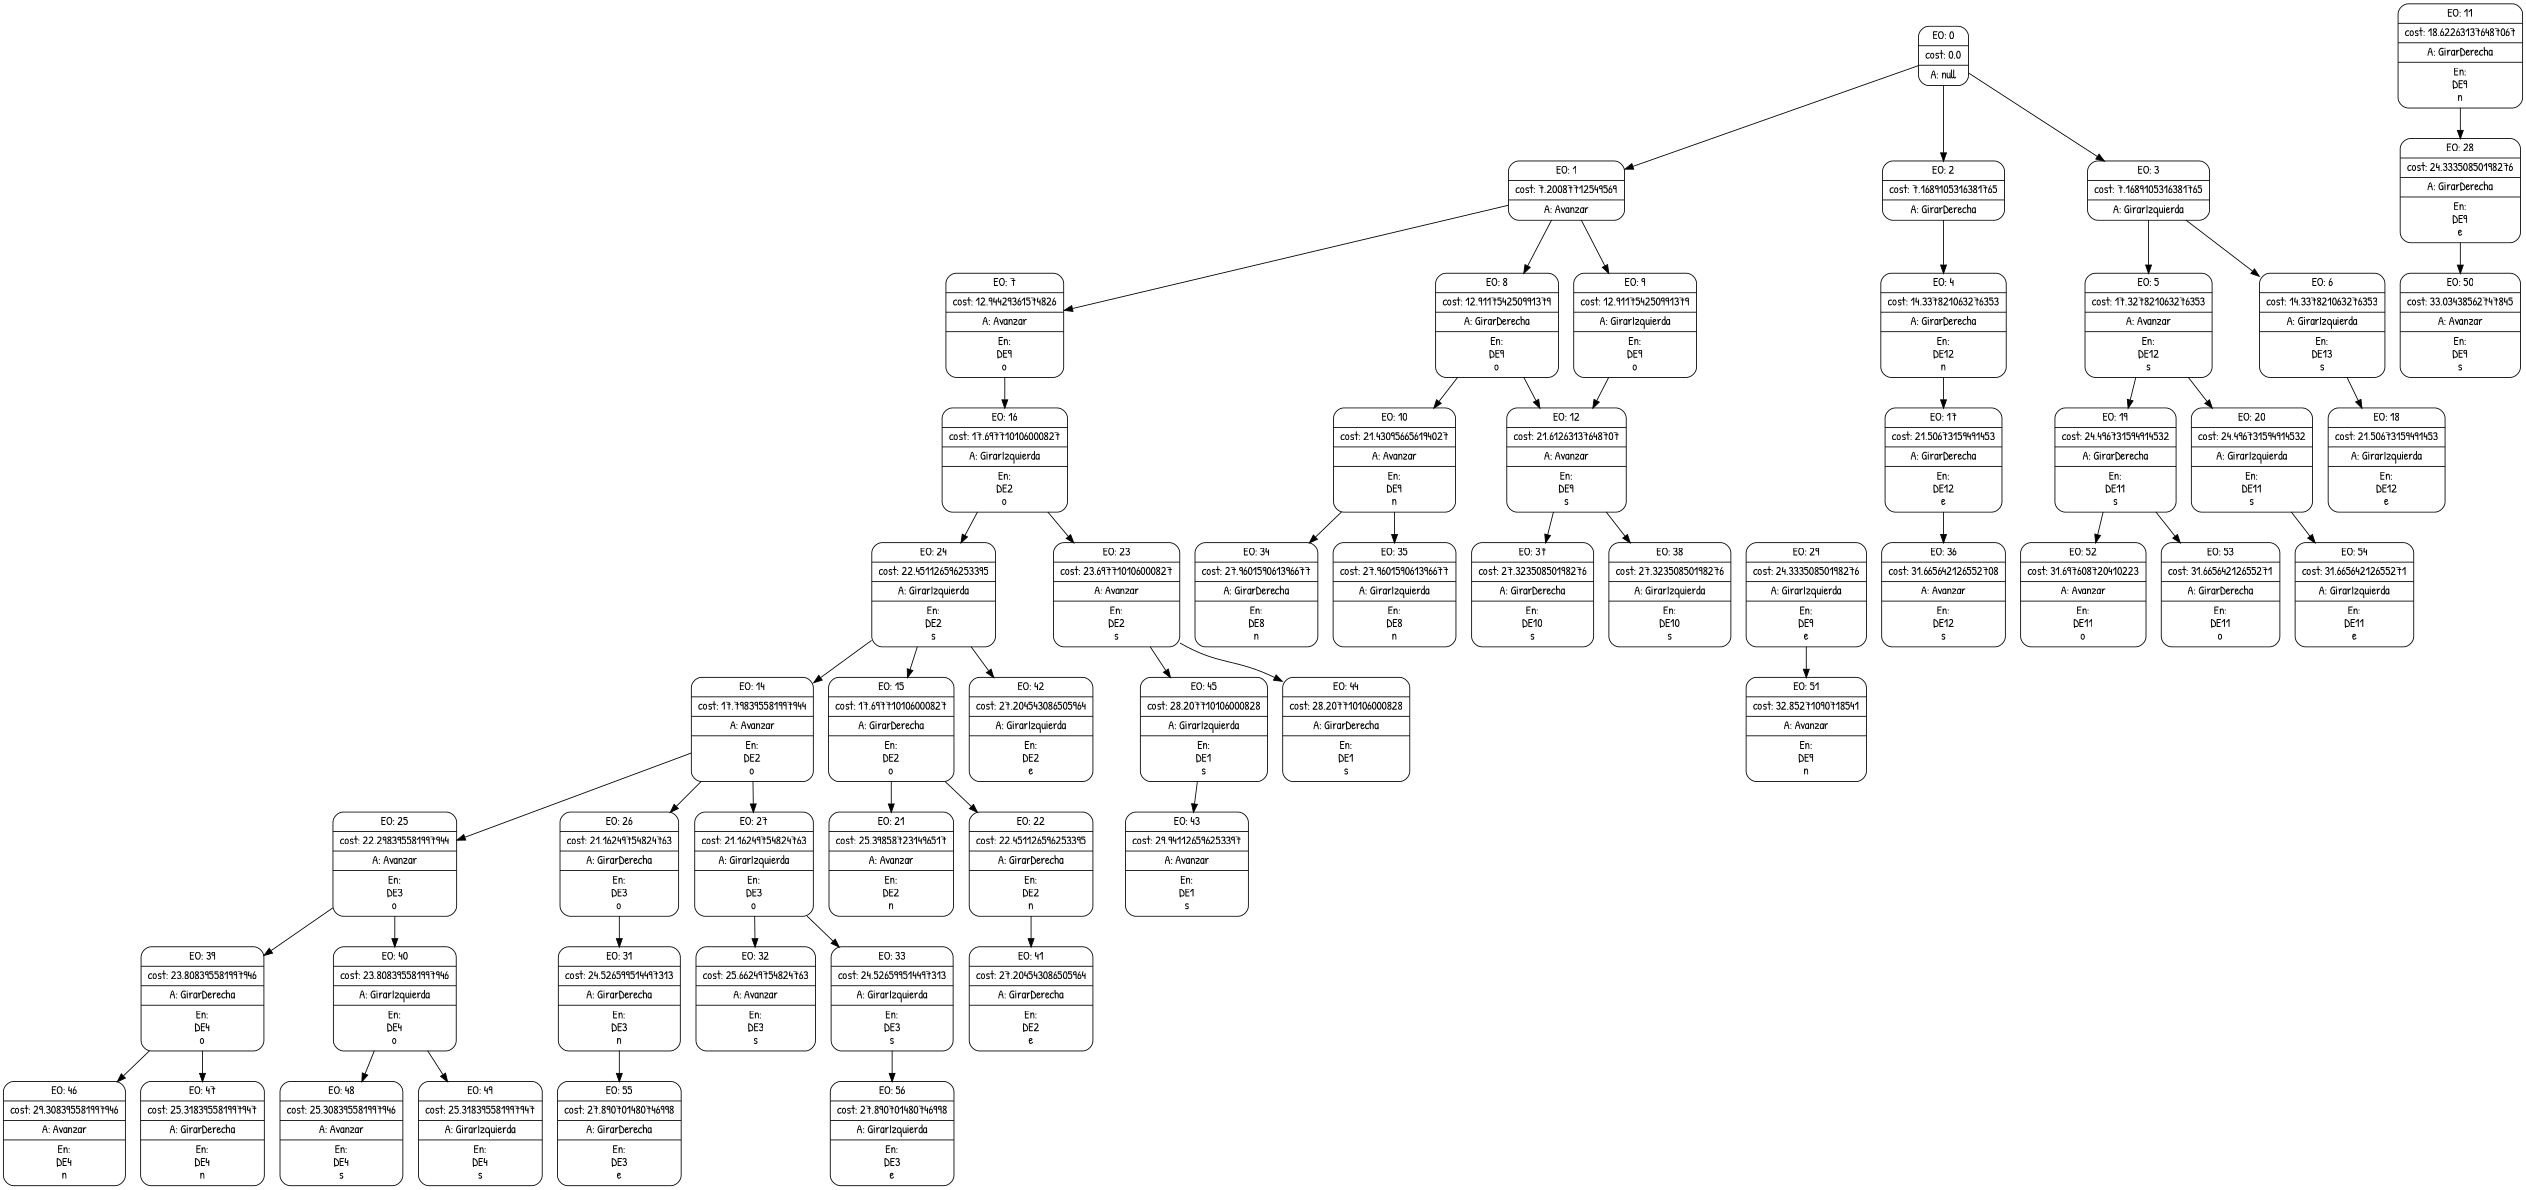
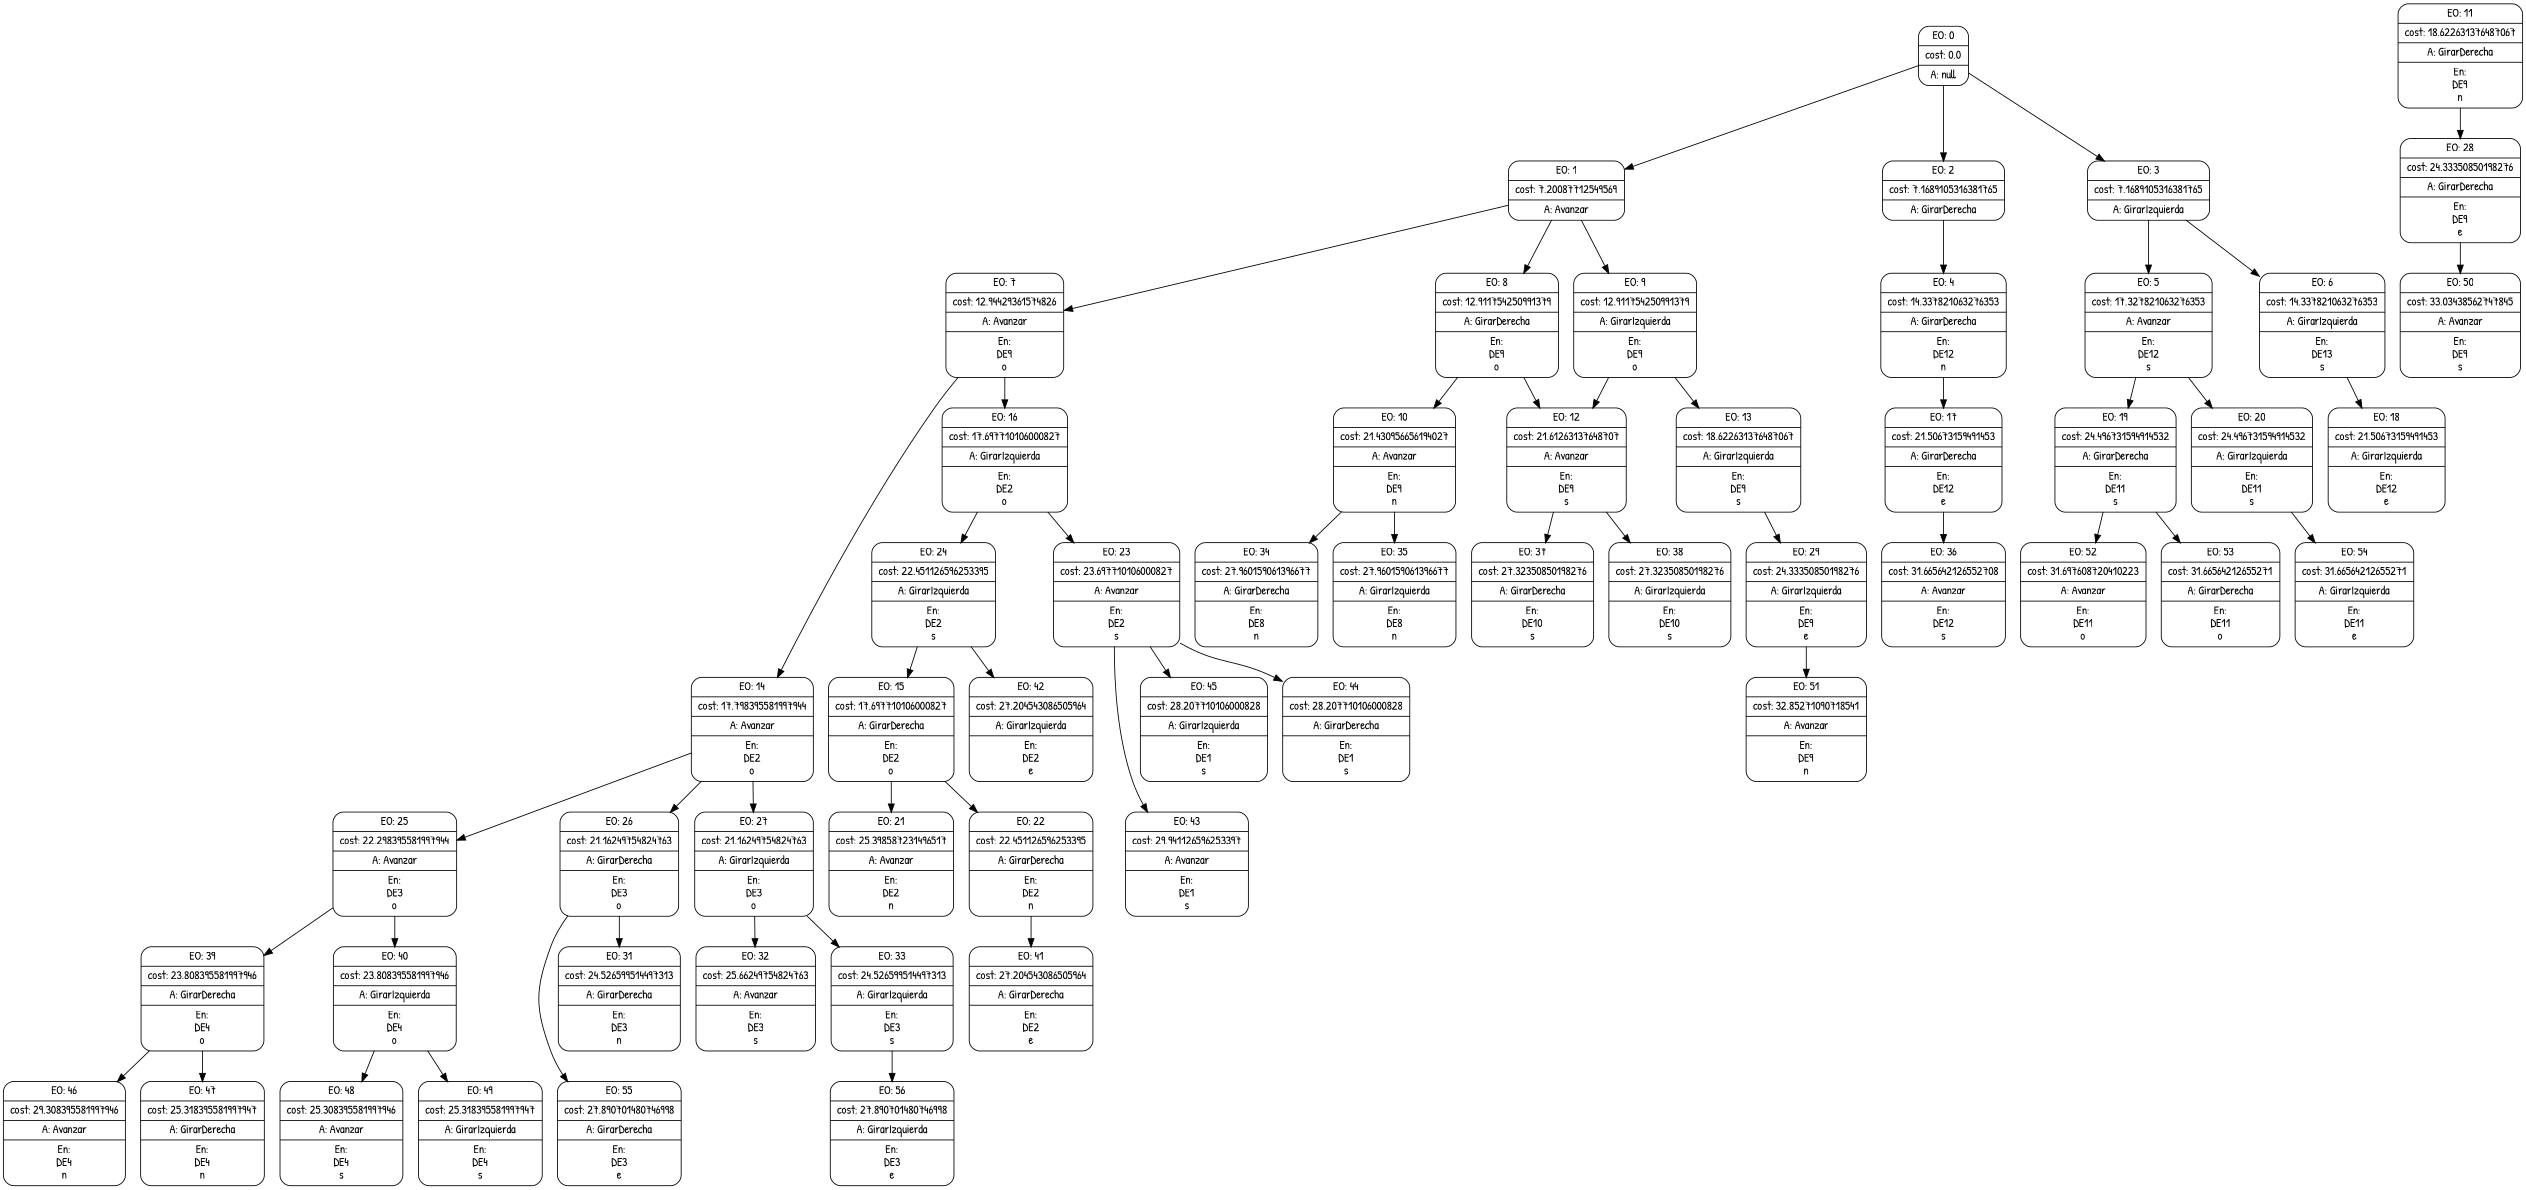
none -> (1738, 460)
(846, 659) -> (863, 519)
(1196, 793) -> (1120, 728)
(619, 1062) -> (539, 995)
